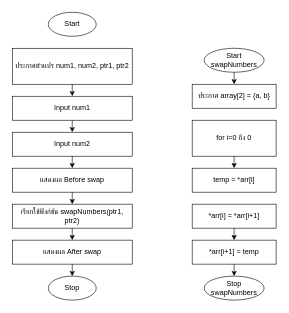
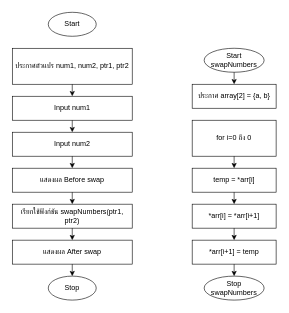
none -> (234, 198)
